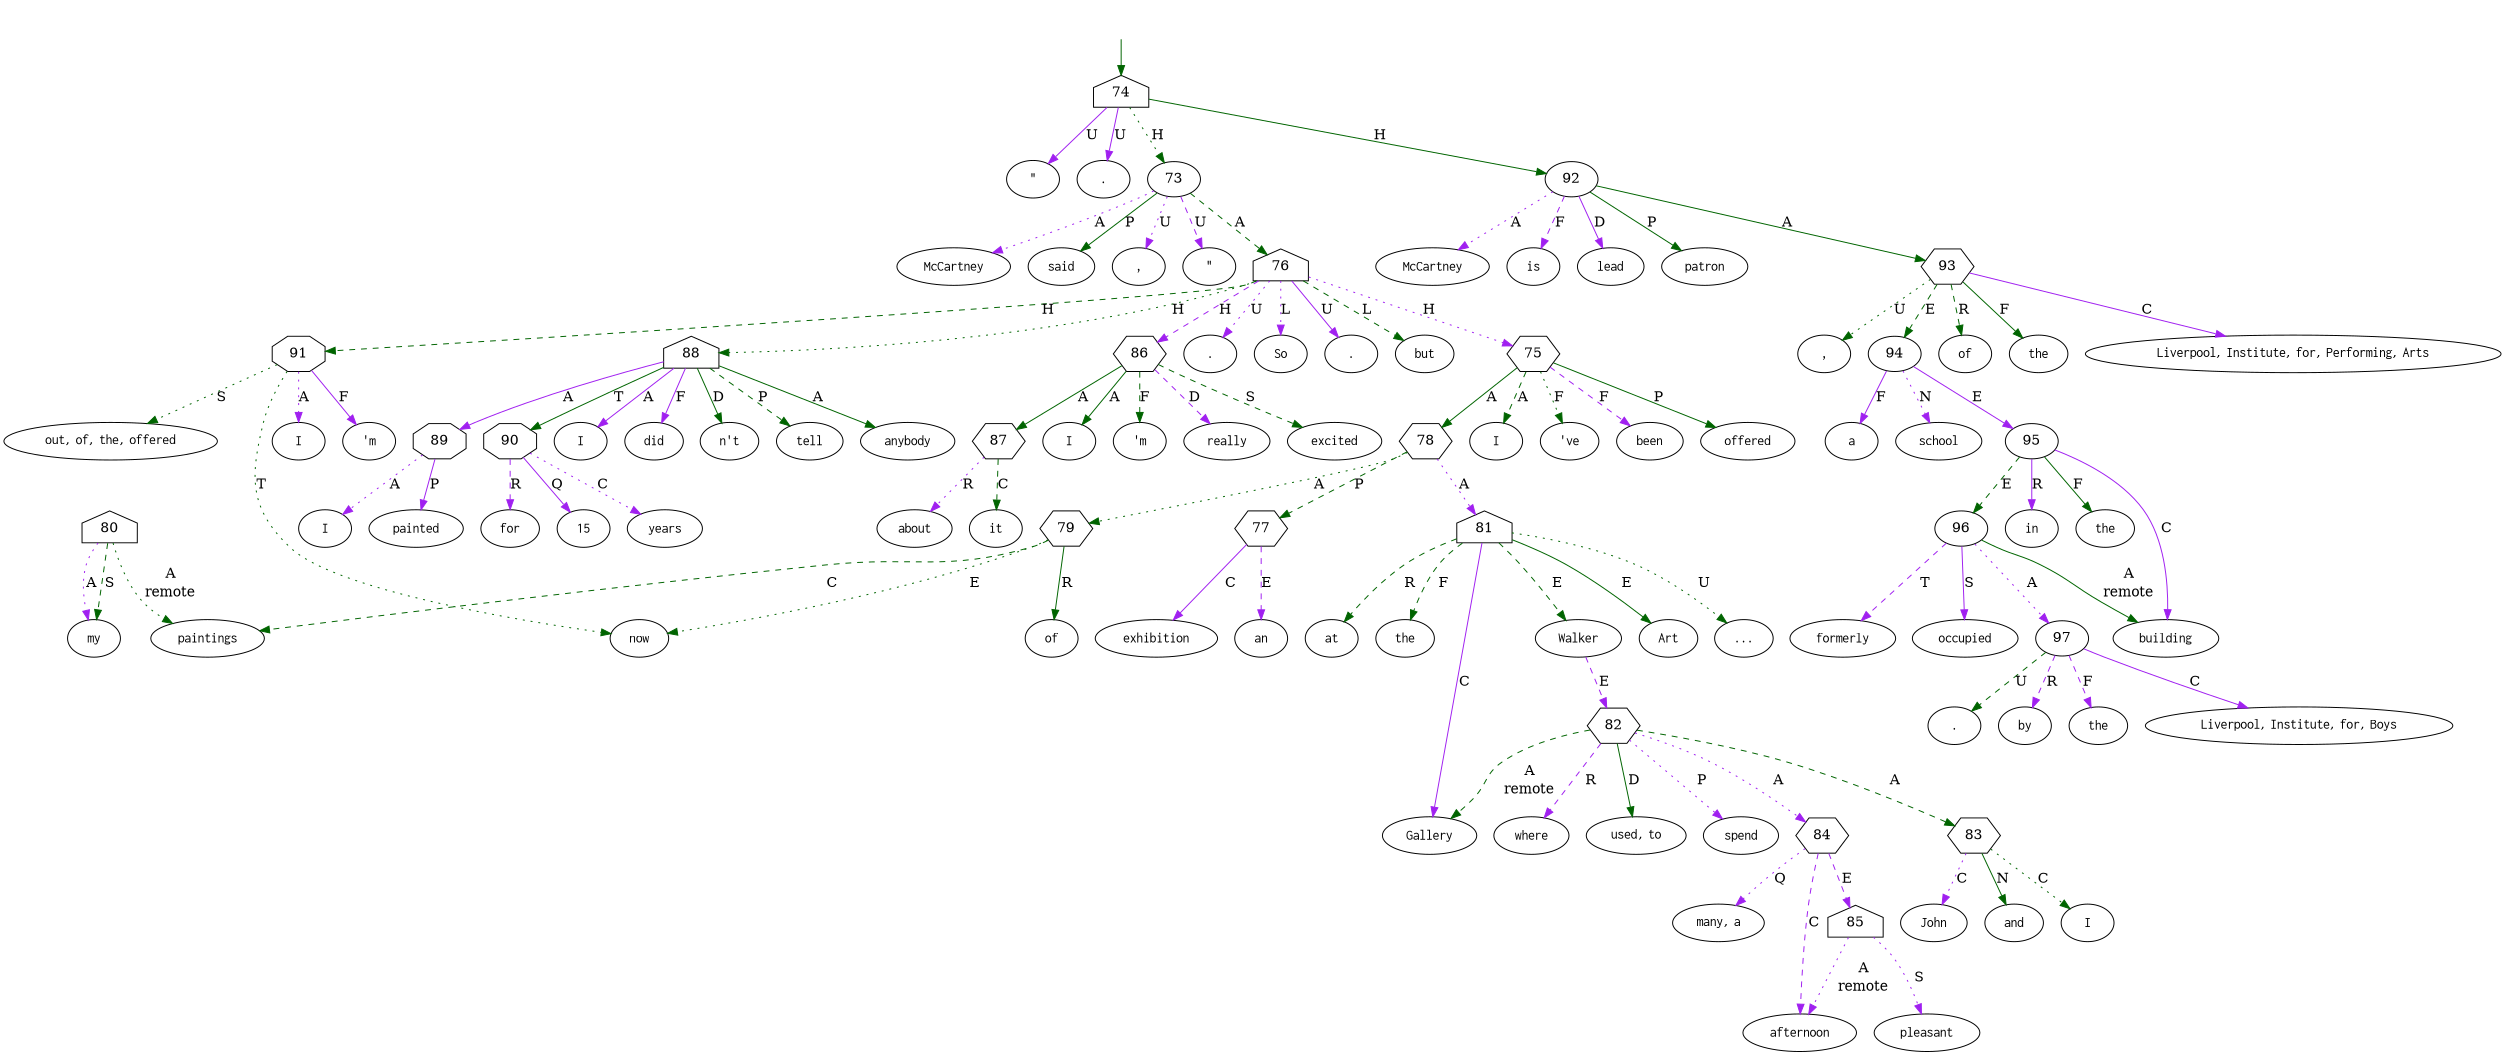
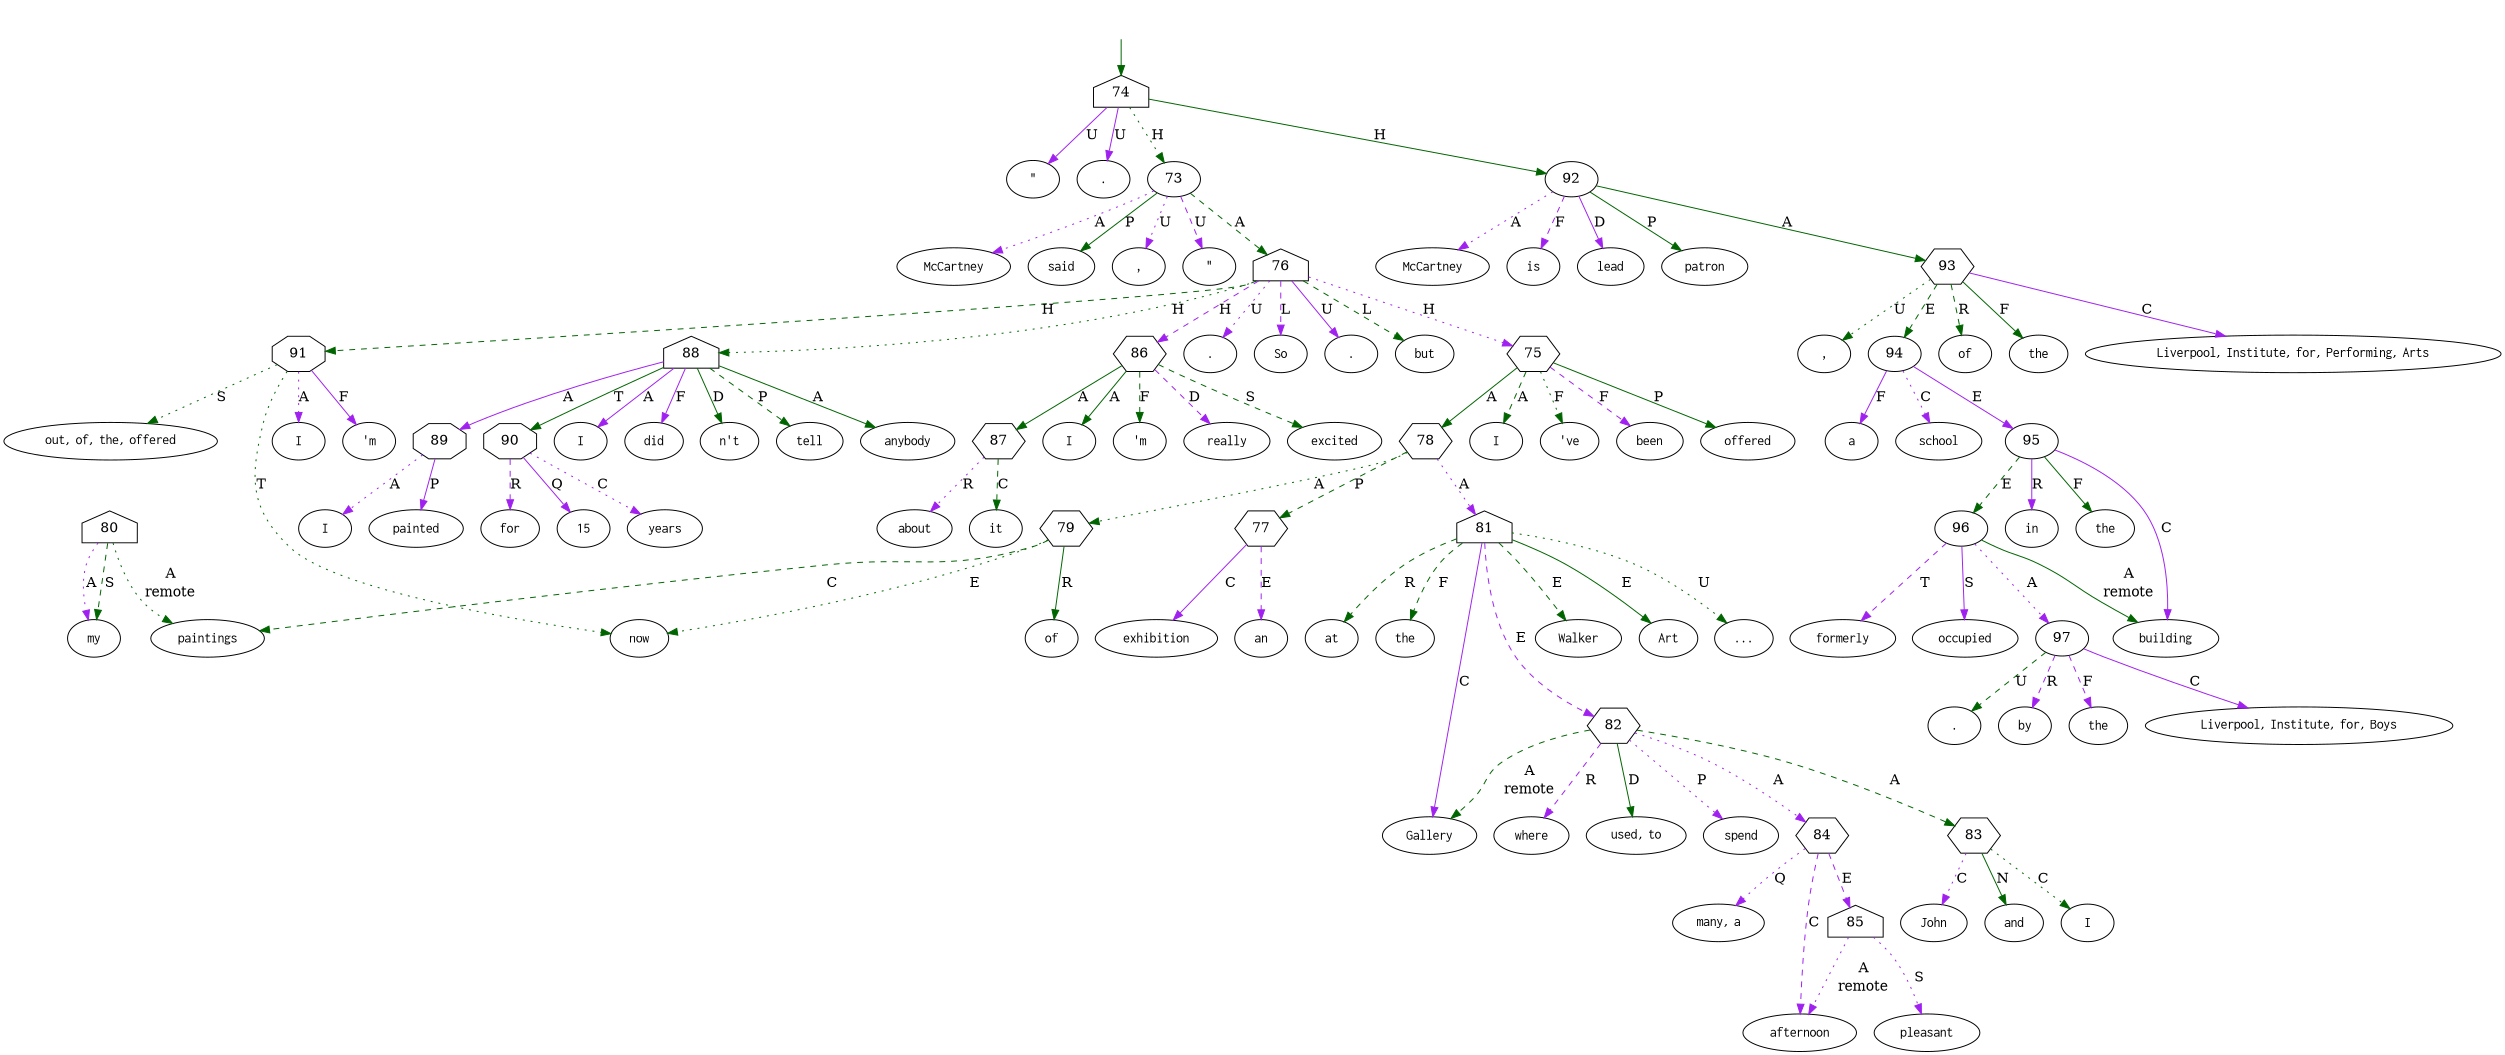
(1281, 303) -> (1281, 303)
(1926, 398) -> (1926, 398)
(1594, 678) -> (1508, 644)
